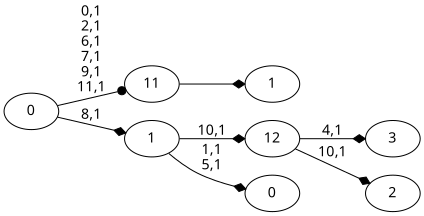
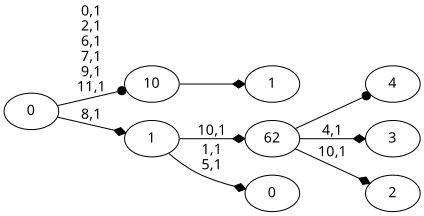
(152, 84) -> (152, 84)
none -> (393, 84)
(272, 139) -> (272, 139)
